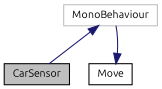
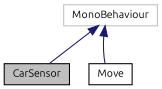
(118, 40) -> (104, 50)
